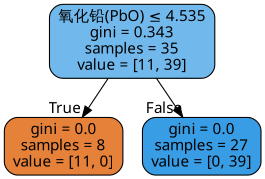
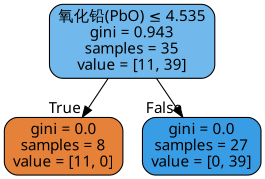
(132, 33) -> (132, 33)
